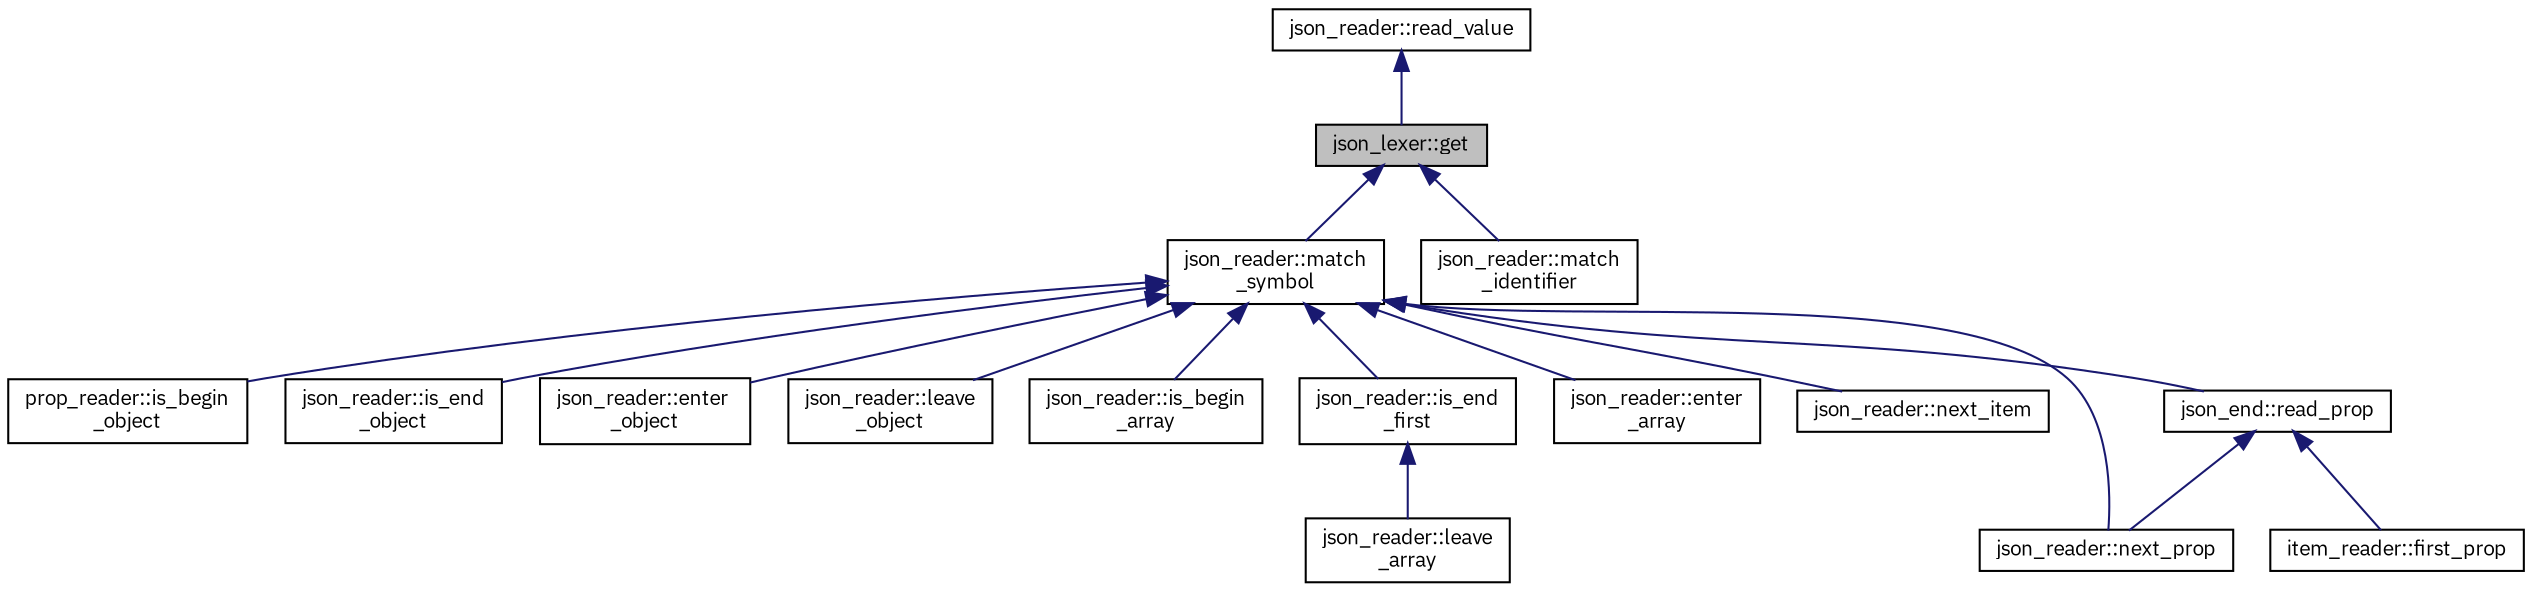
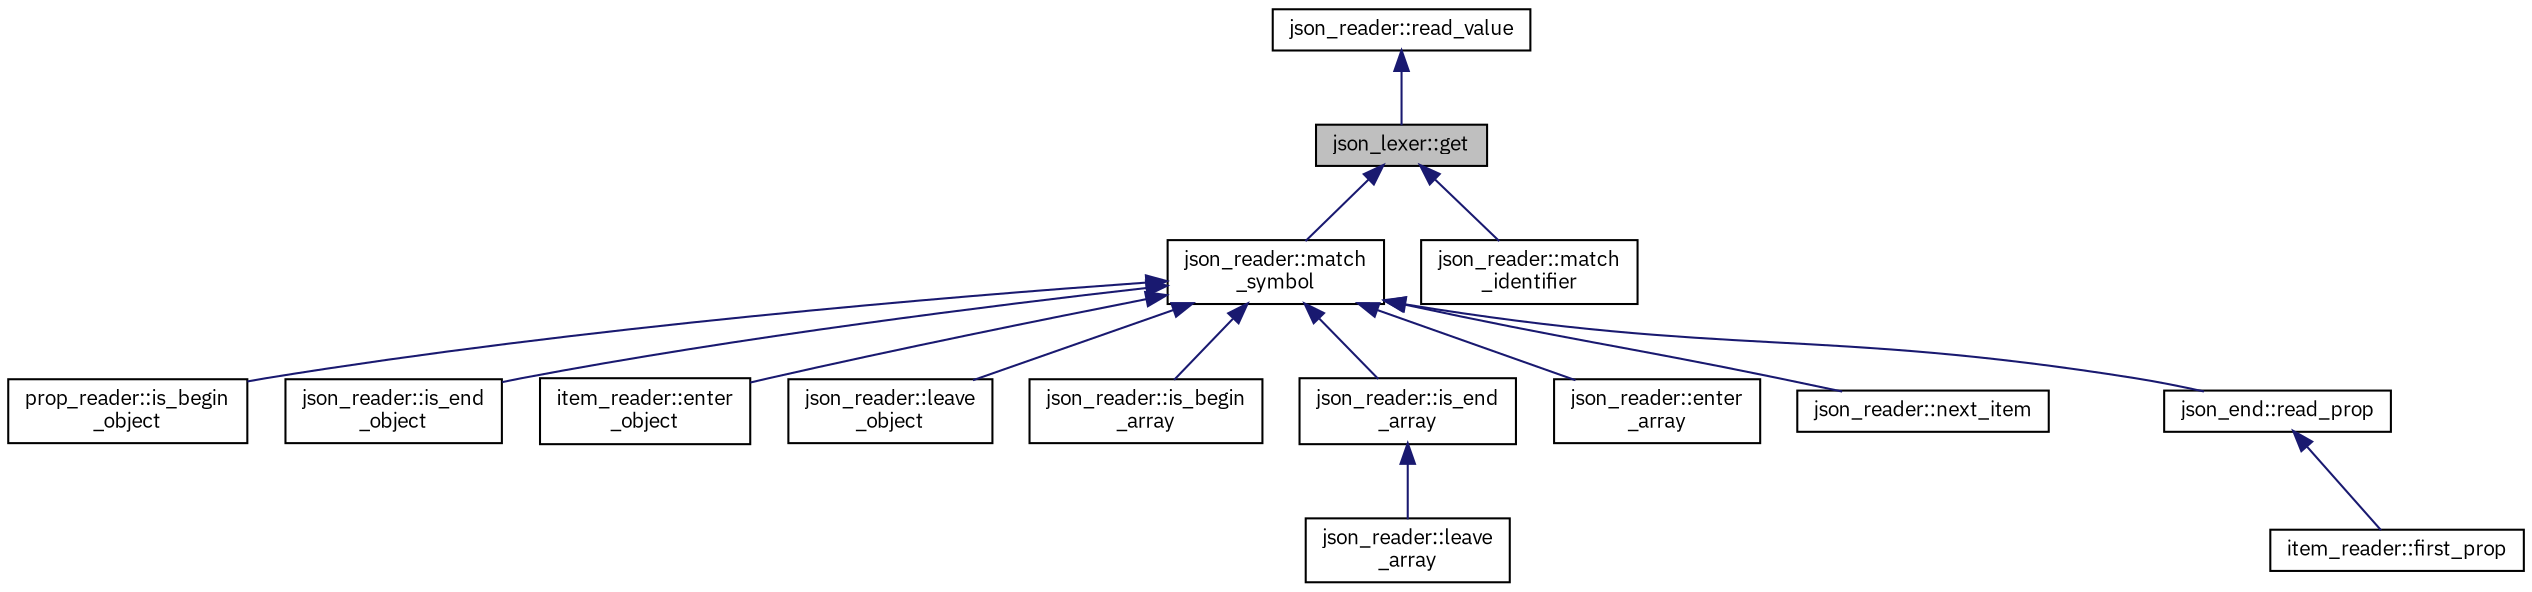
(645, 411) -> (645, 411)
(1408, 411) -> (1408, 411)
(2106, 550) -> none
